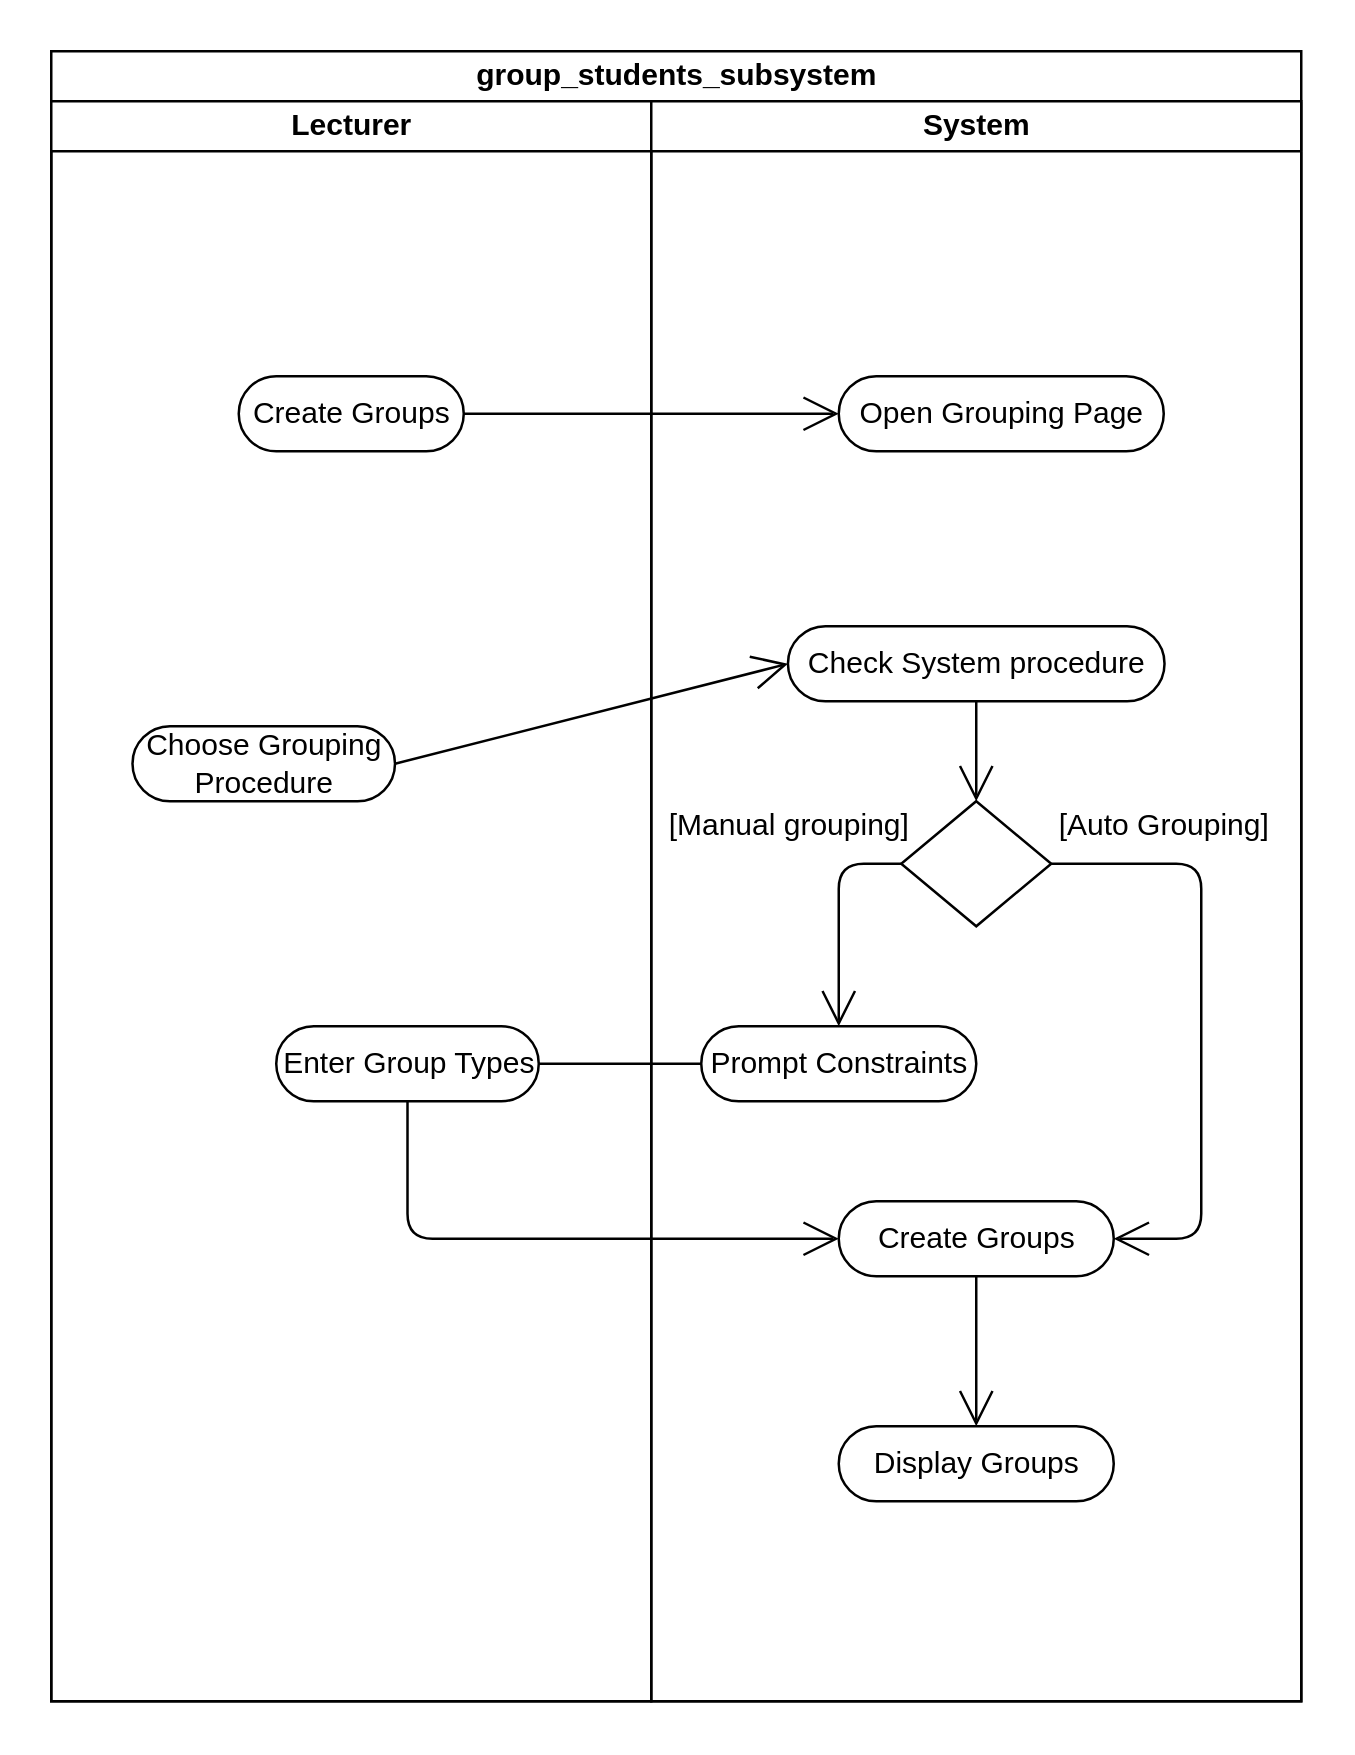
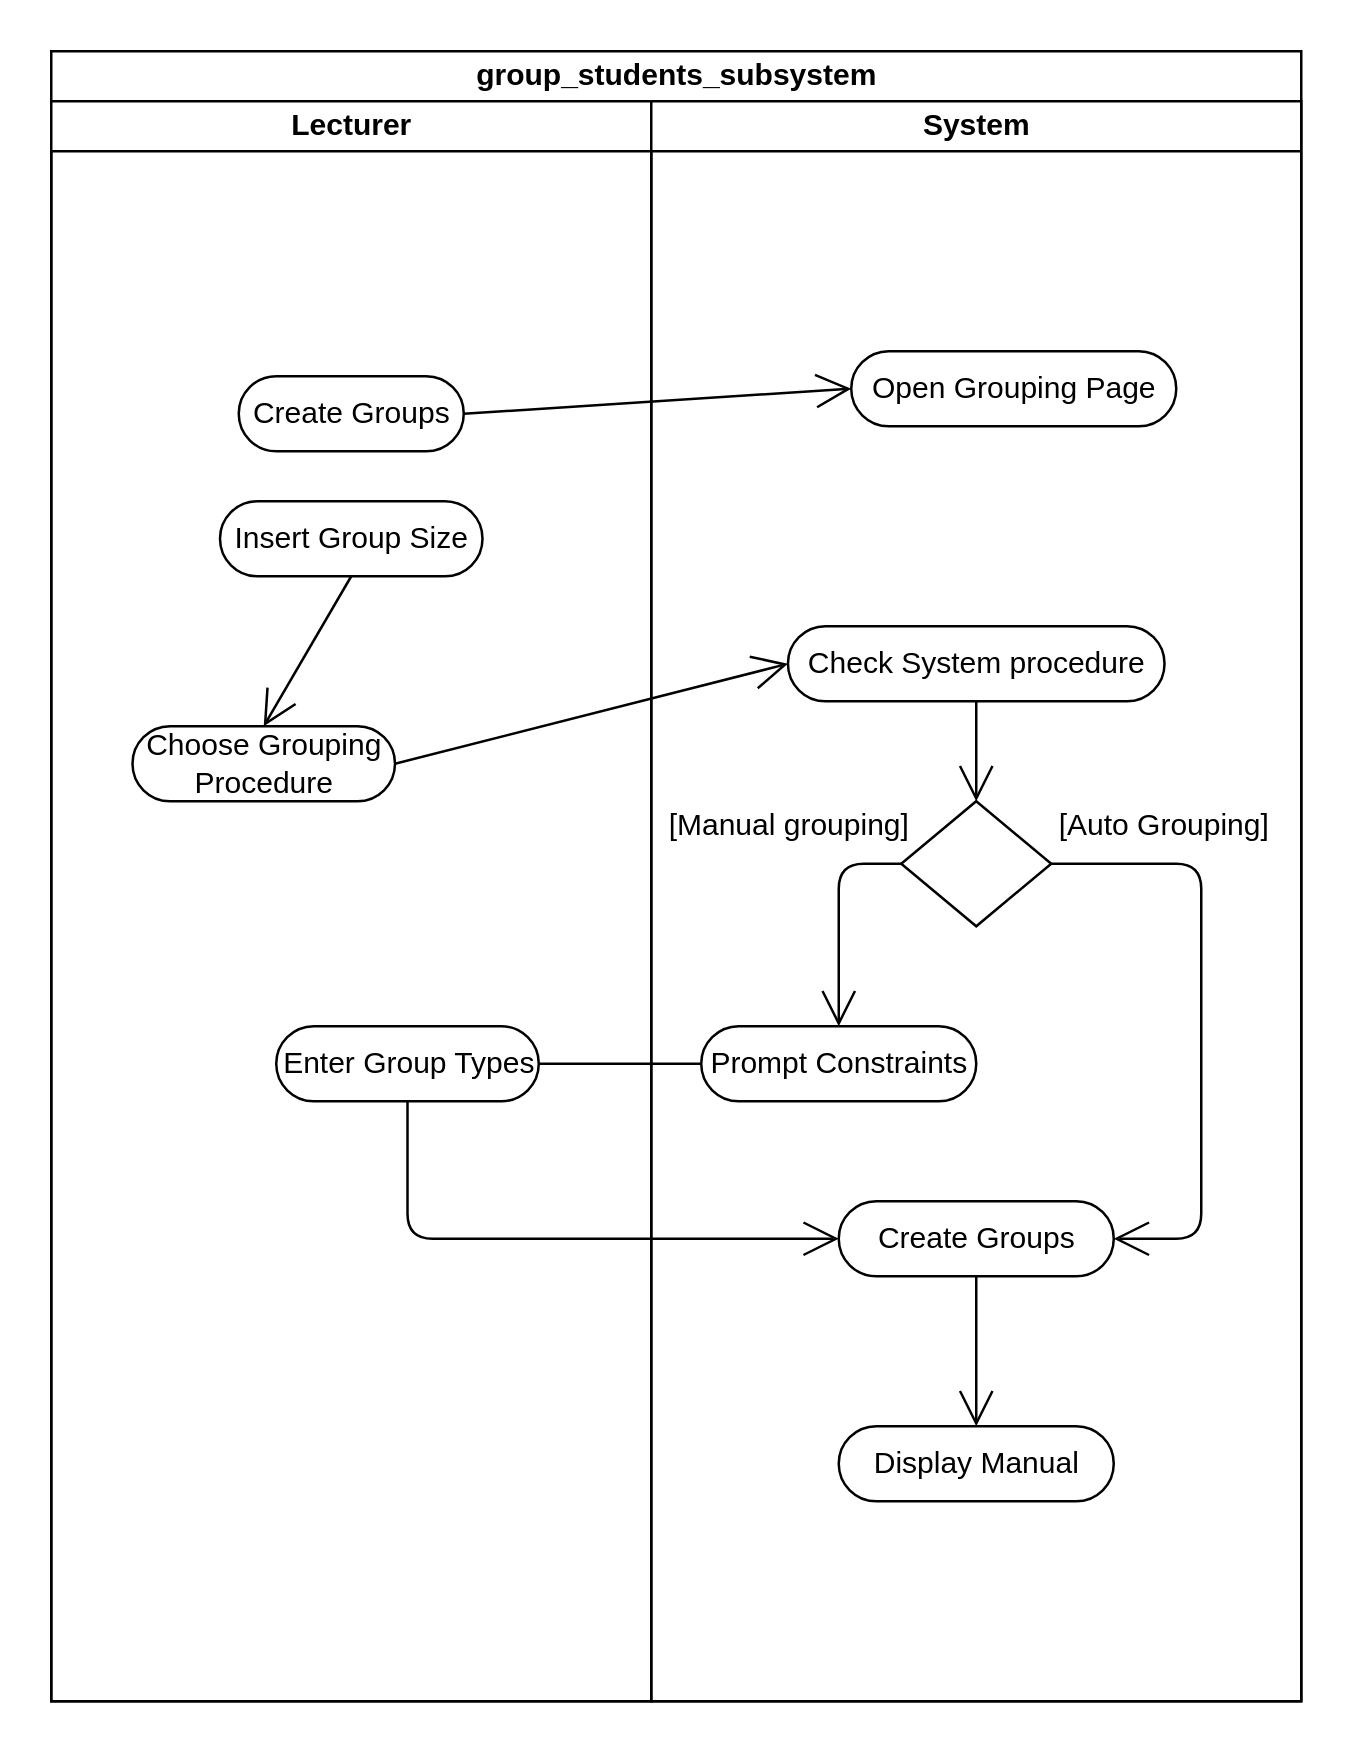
(1001, 414) -> (1014, 389)
none -> (351, 539)
none -> (309, 649)
(978, 1464) -> (978, 1464)
